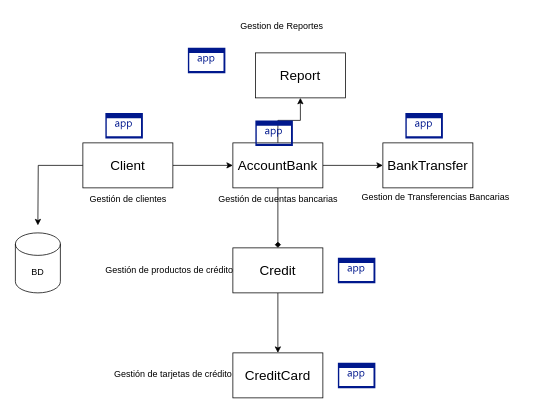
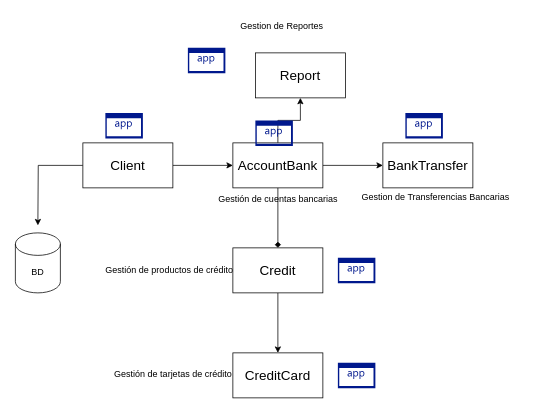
(128, 199) -> none
